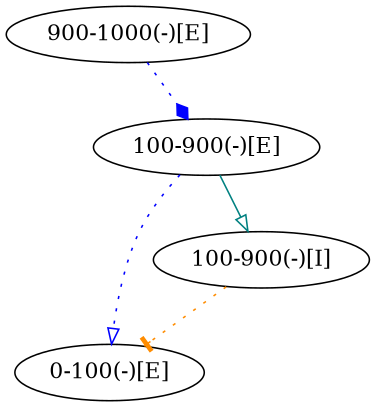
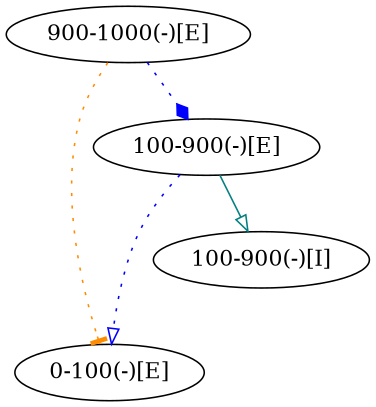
(188, 314) -> (72, 197)
